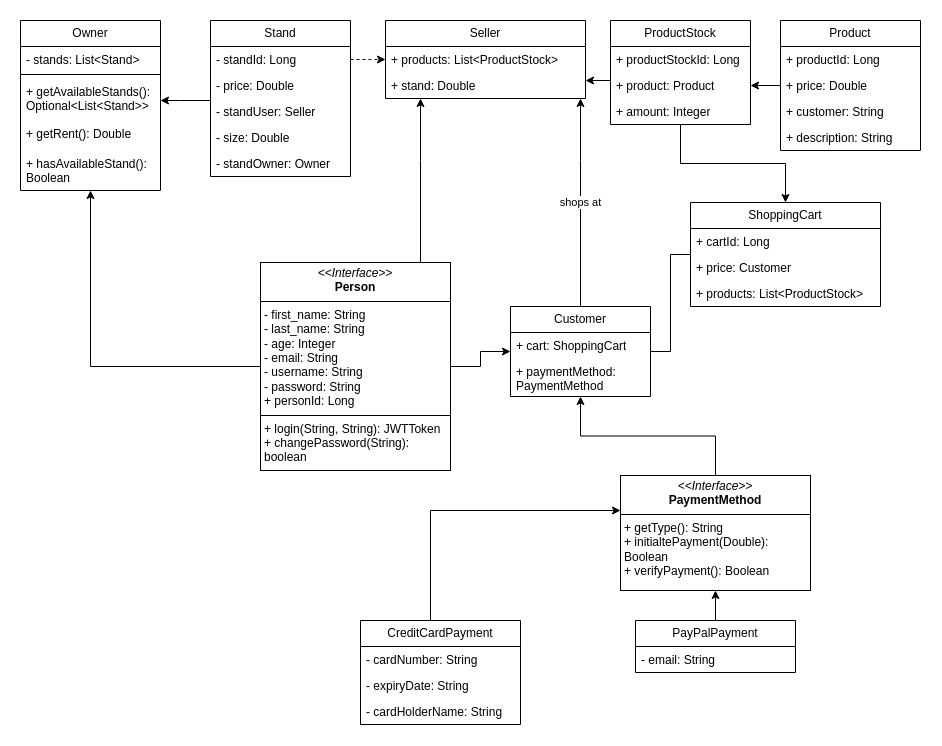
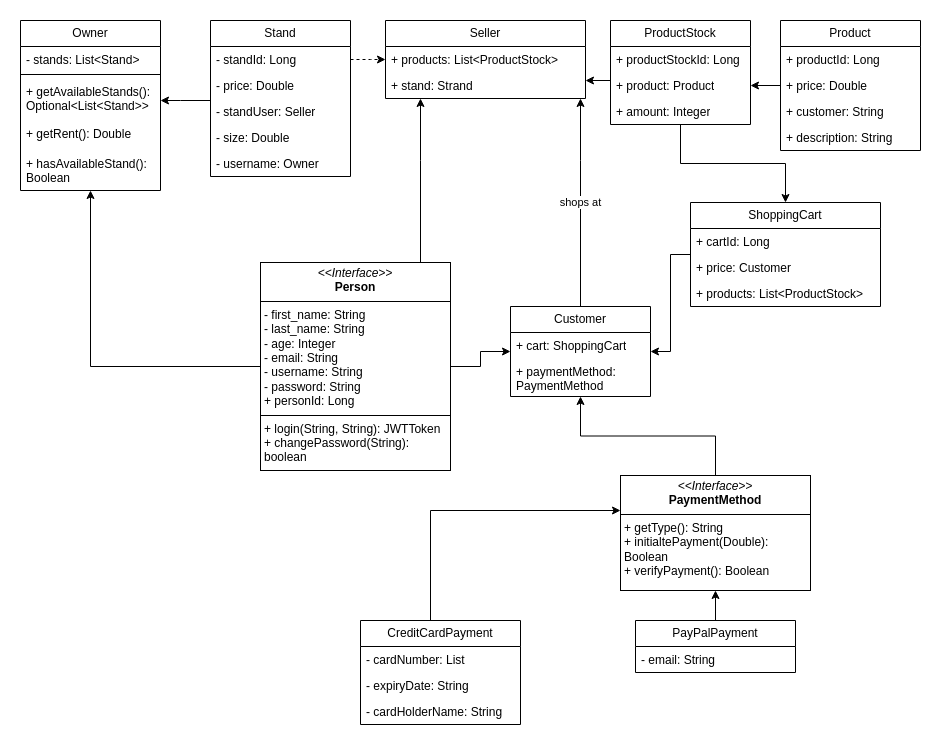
(436, 87) -> (437, 87)
(276, 165) -> (269, 165)
(657, 352) -> (659, 352)
(427, 661) -> (421, 661)
